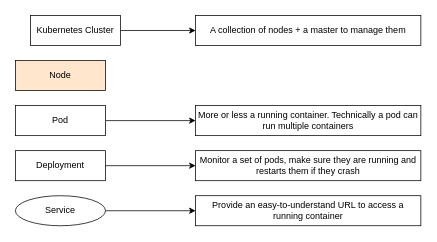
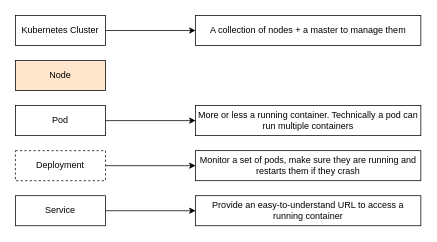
(75, 30) -> (60, 30)
(60, 165) -> (60, 165)
(60, 210) -> (60, 210)
